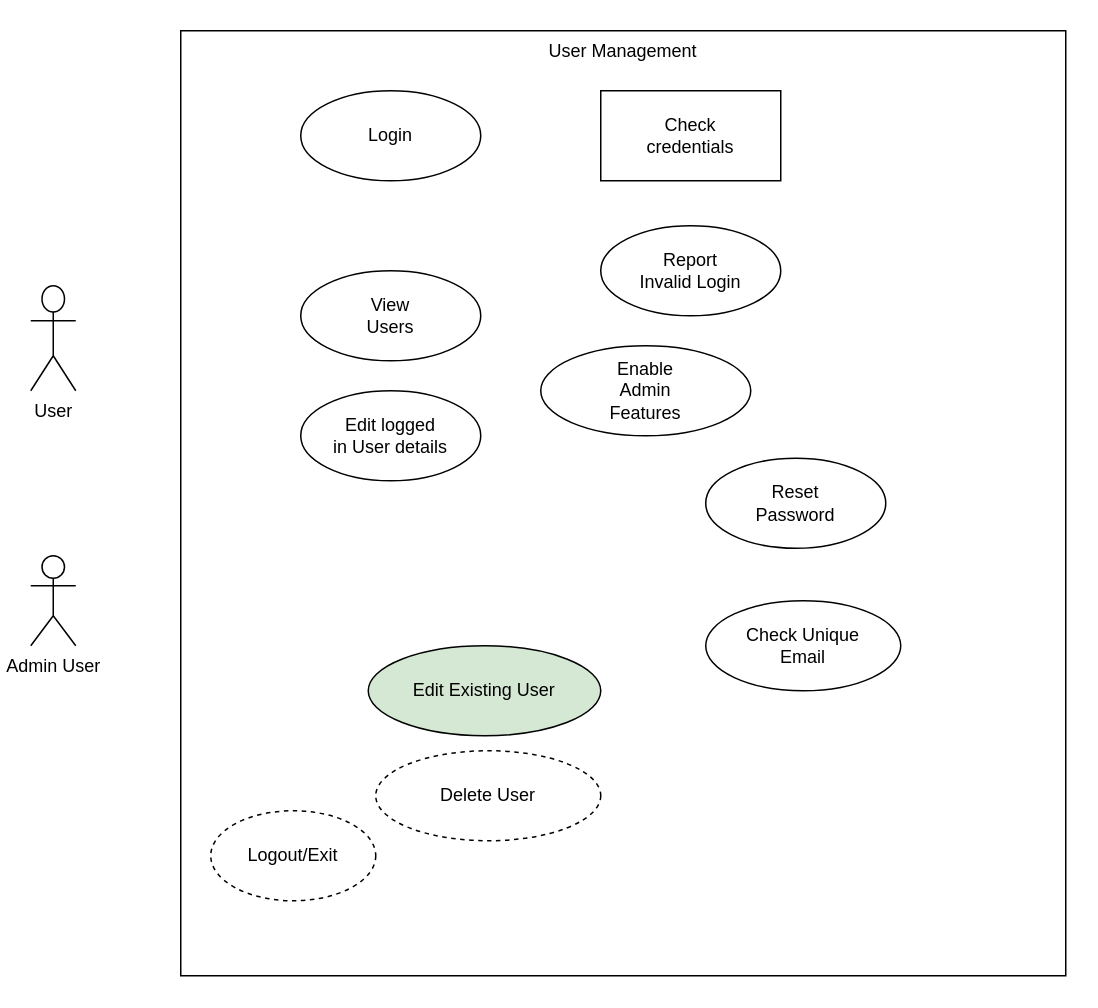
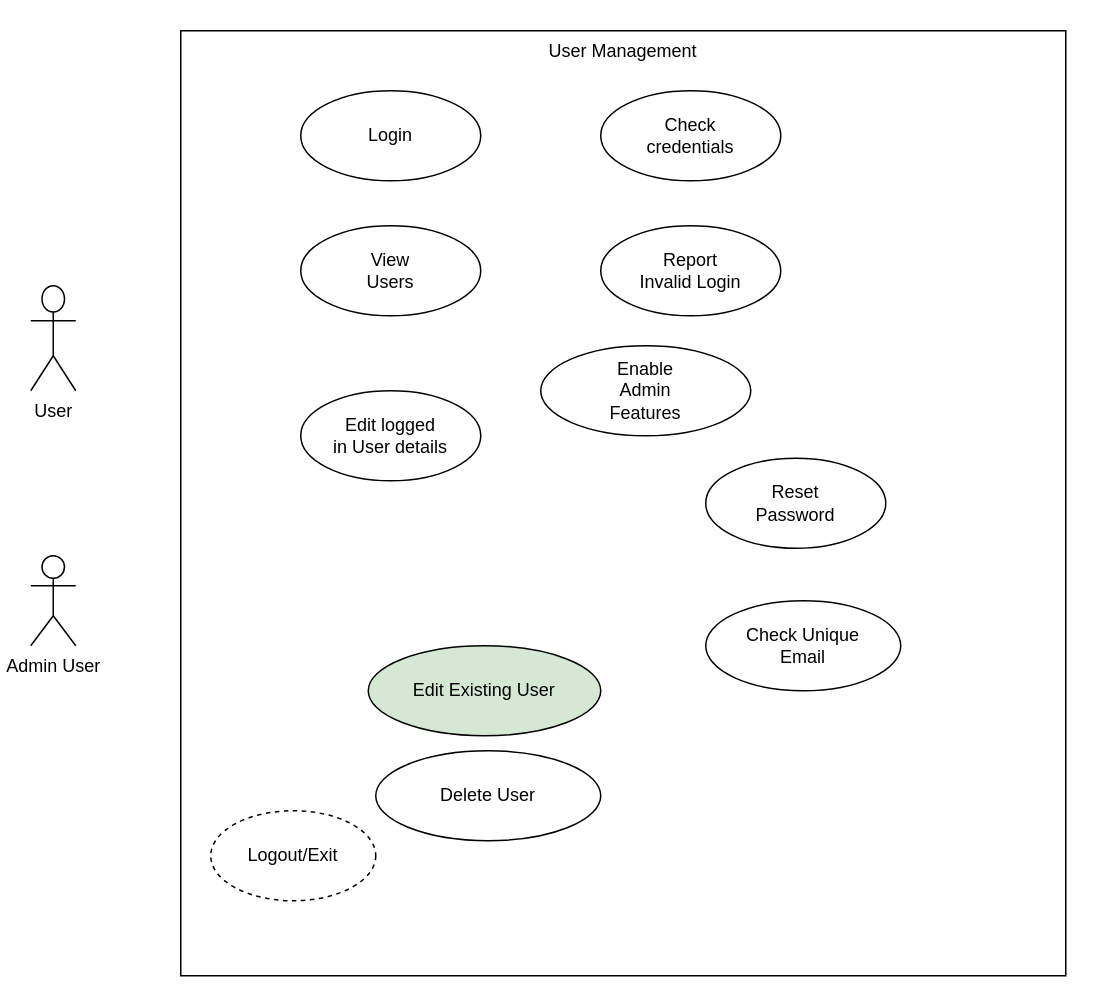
(691, 136) -> (691, 136)
(391, 316) -> (391, 271)
(488, 796) -> (488, 796)
